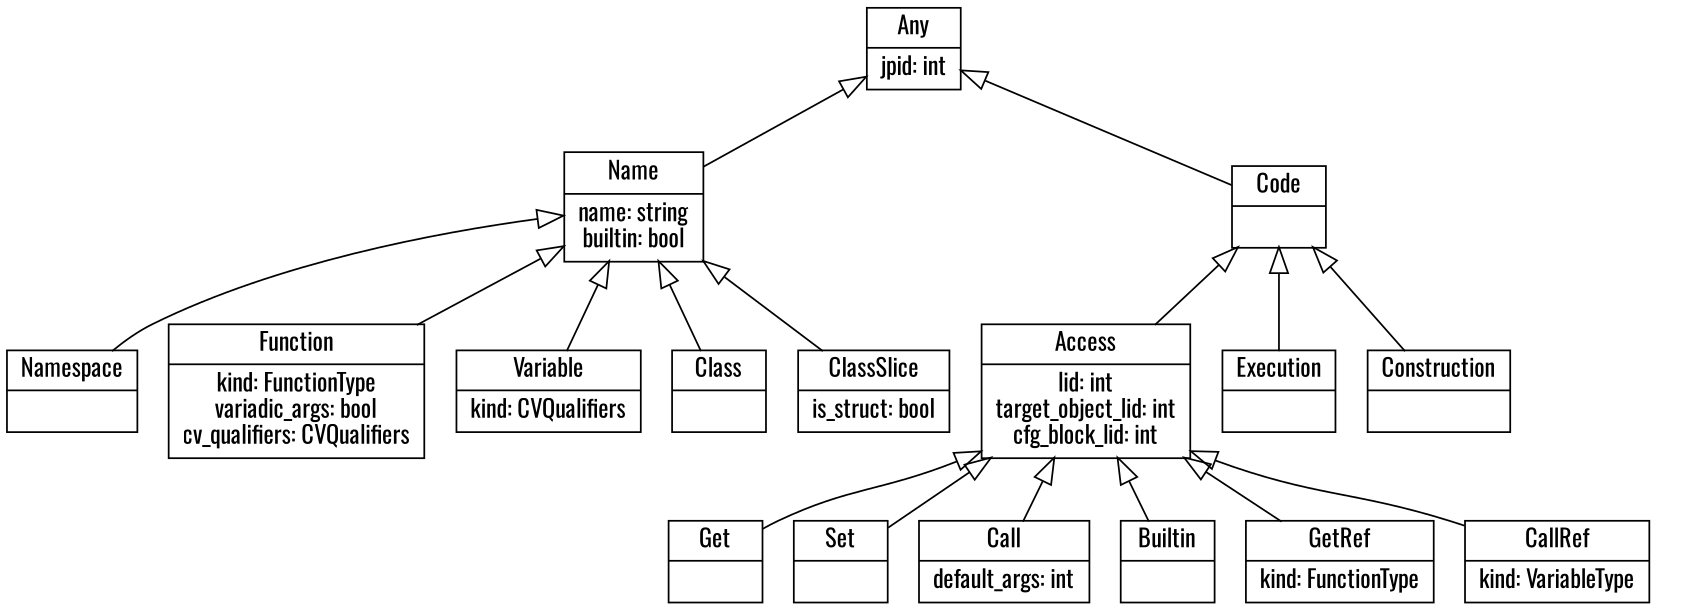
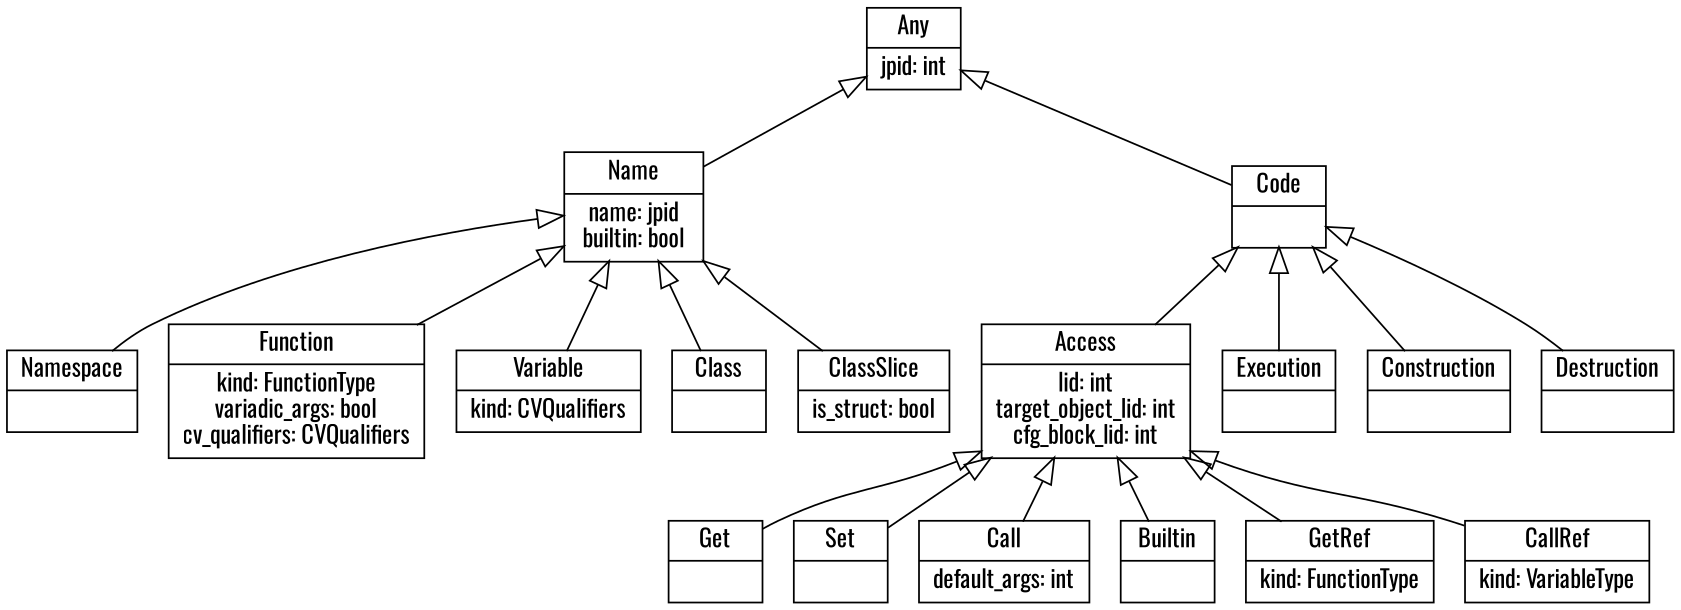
(634, 214) -> (634, 214)
none -> (1608, 391)
